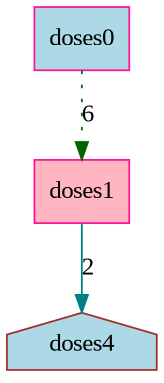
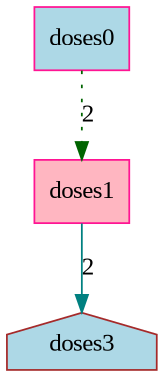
(88, 115) -> (88, 115)
(82, 344) -> (82, 344)
